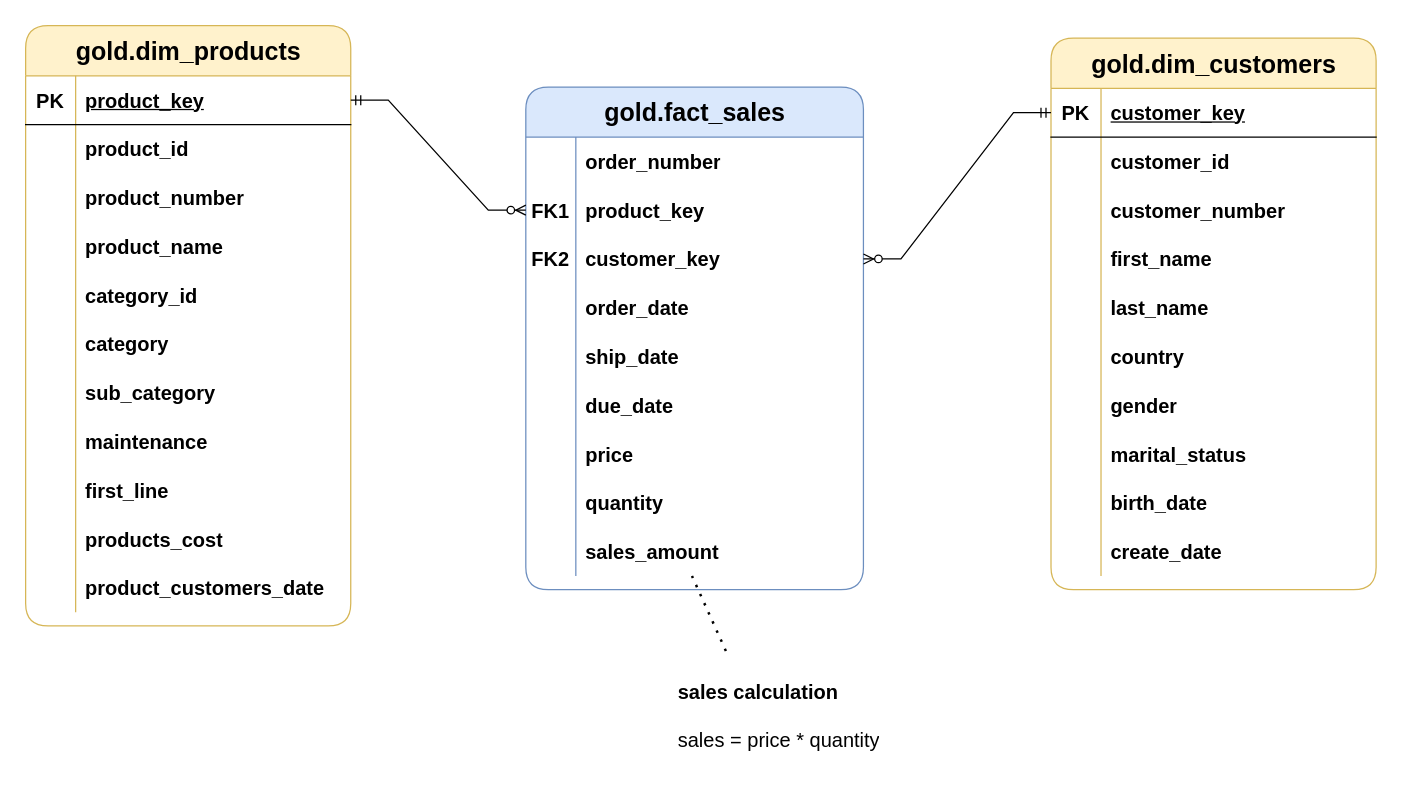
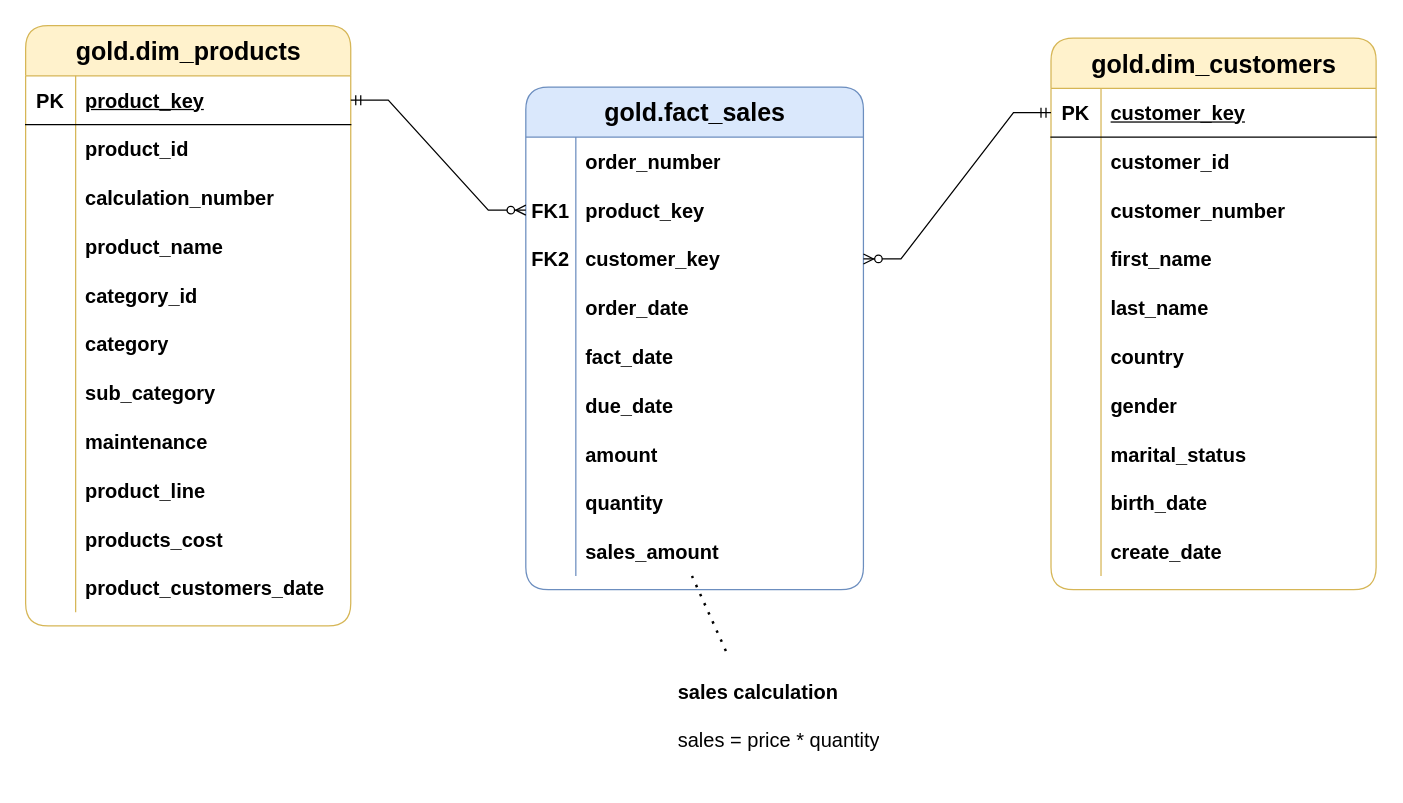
(144, 198) -> (155, 198)
(621, 357) -> (623, 357)
(605, 454) -> (611, 454)
(122, 491) -> (132, 491)
